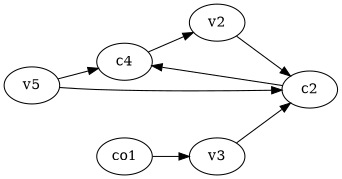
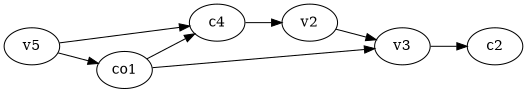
(259, 53) -> (351, 33)
(222, 76) -> (166, 49)
(166, 91) -> (73, 57)
